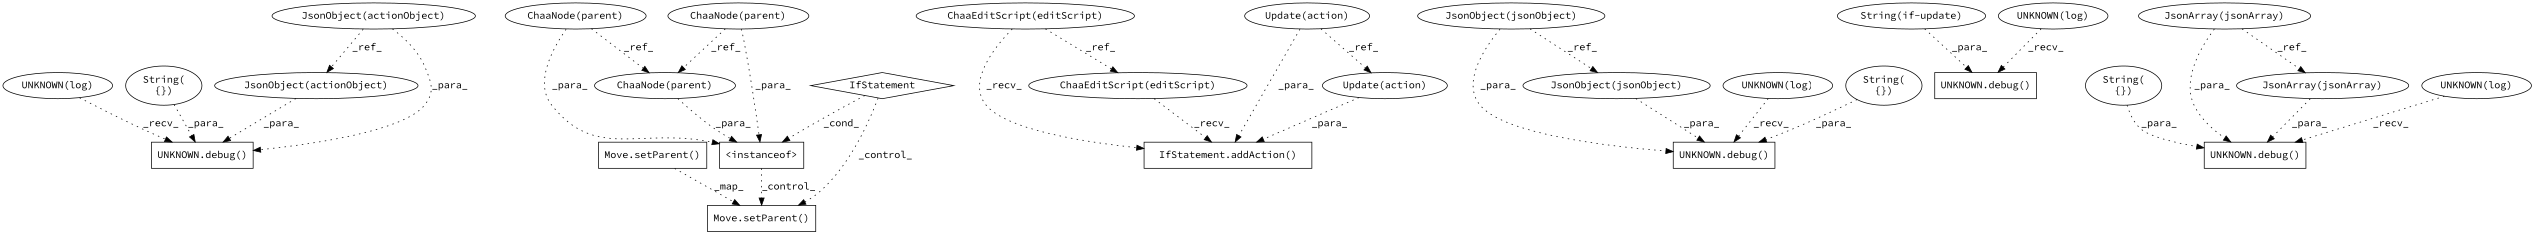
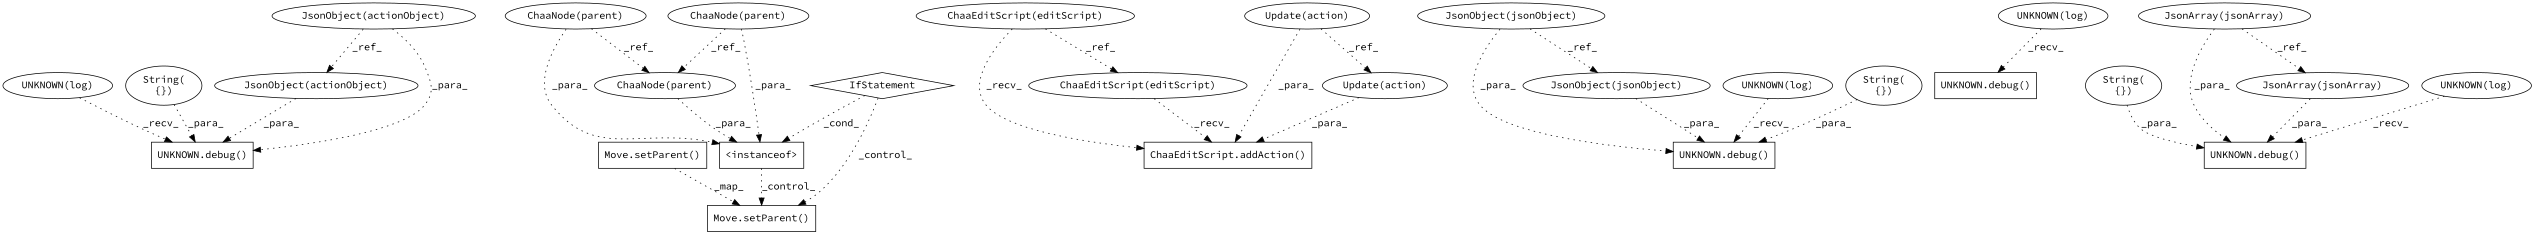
(1911, 16) -> none
(1228, 155) -> (1228, 155)
